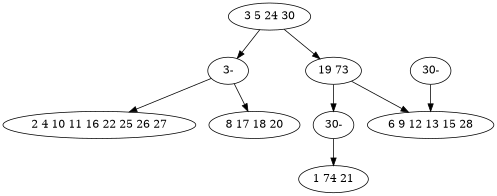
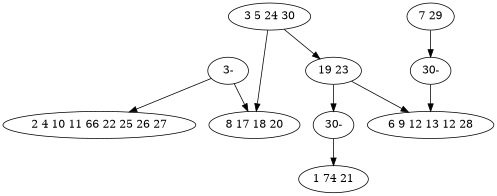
none -> (431, 17)
(251, 41) -> (263, 67)
(334, 71) -> (334, 71)
(99, 125) -> (99, 125)
(431, 125) -> (431, 125)
